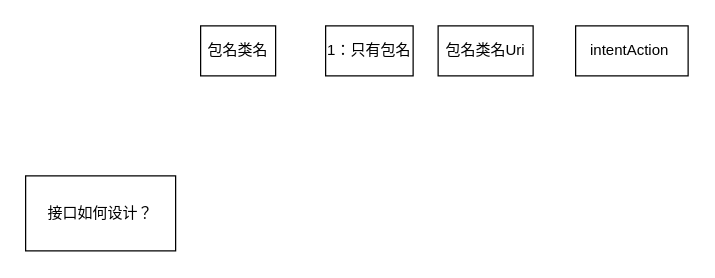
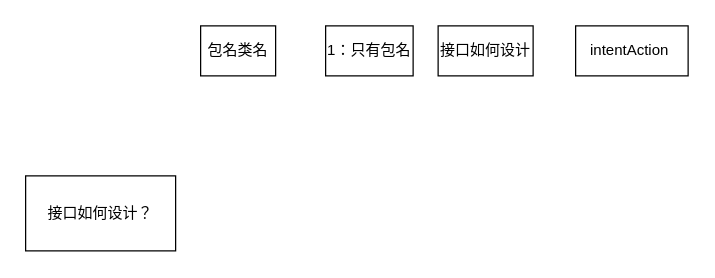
(486, 51) -> (486, 51)
